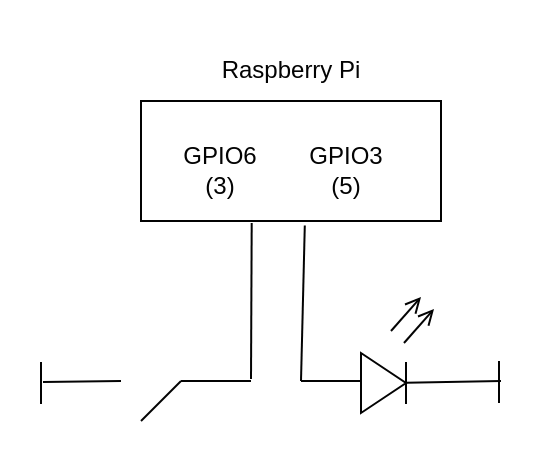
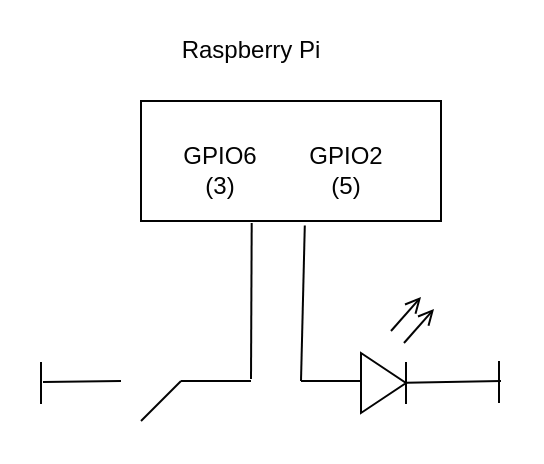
(291, 71) -> (251, 51)
(347, 171) -> (347, 171)
